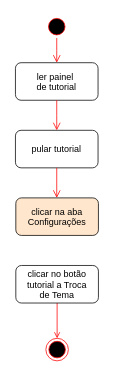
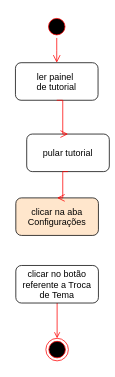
(57, 149) -> (68, 153)
(57, 274) -> (57, 274)
